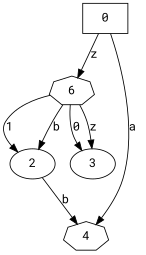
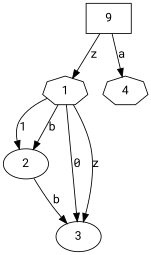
(105, 18) -> (109, 18)
(72, 91) -> (65, 91)
(57, 198) -> (47, 198)
